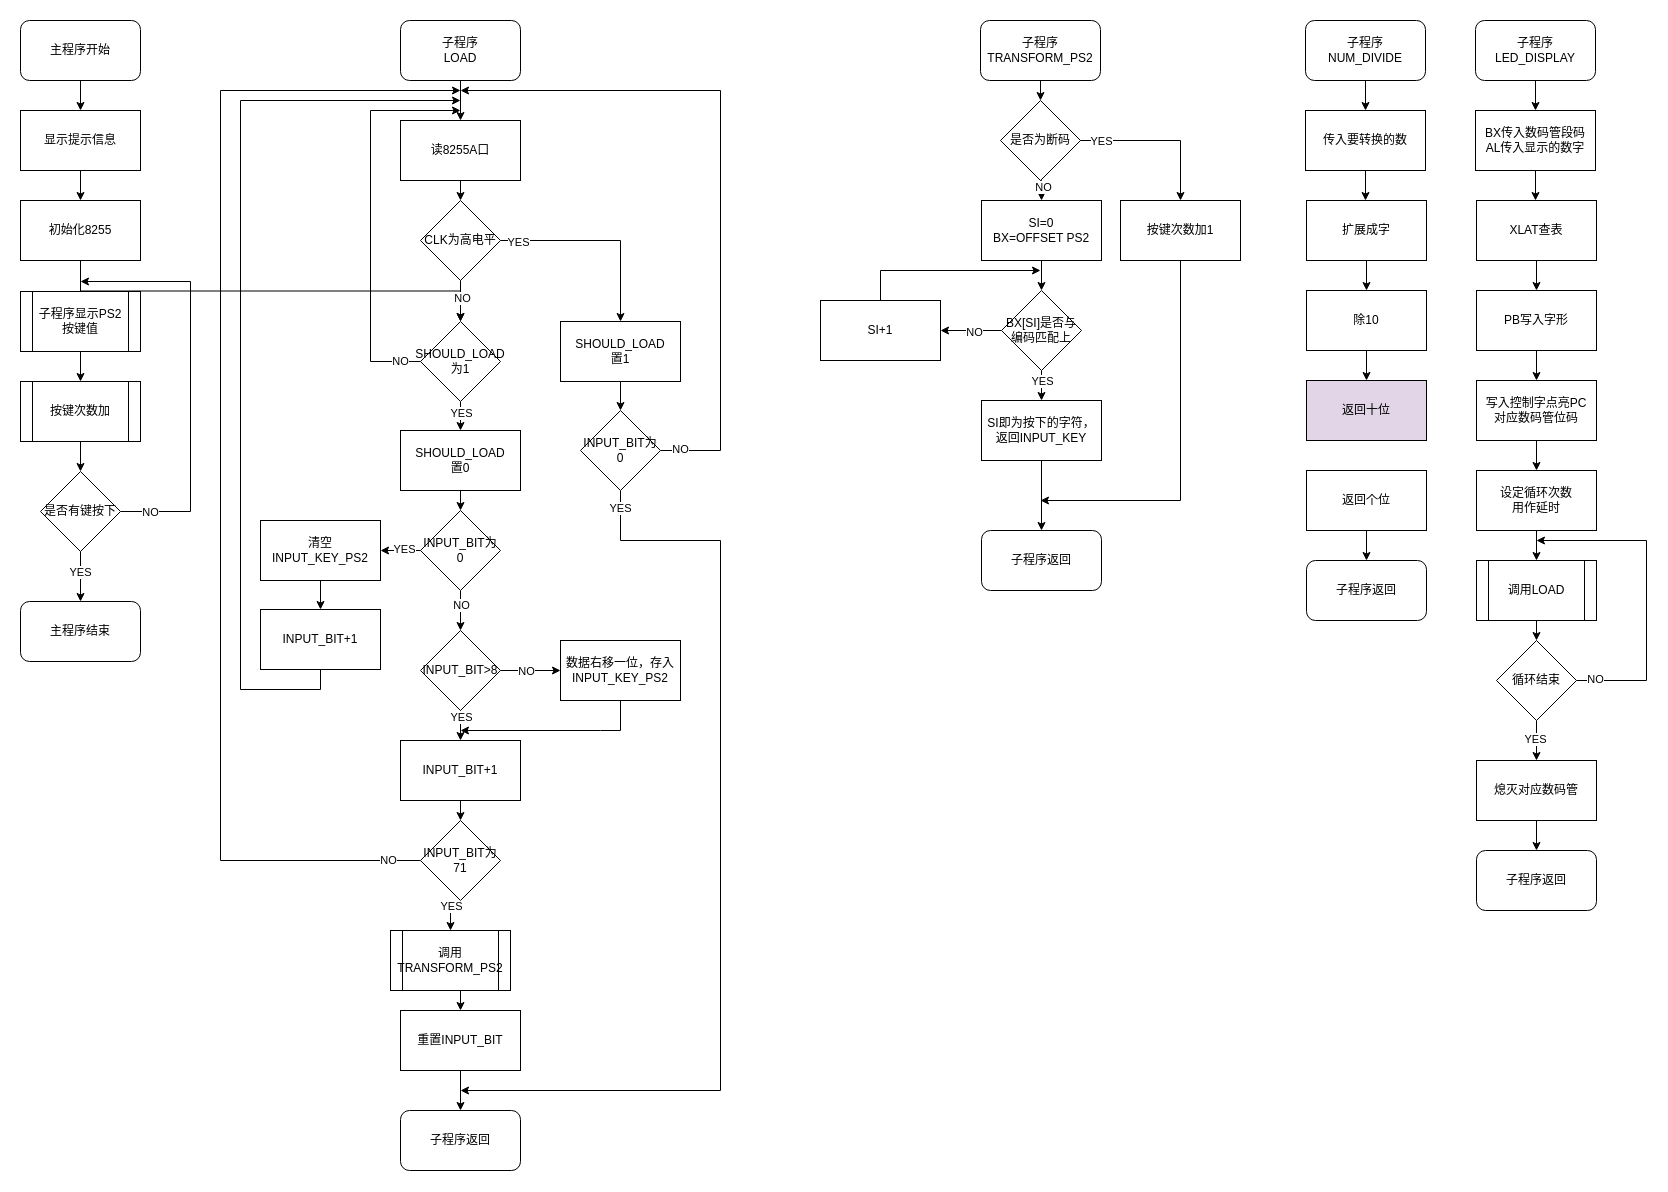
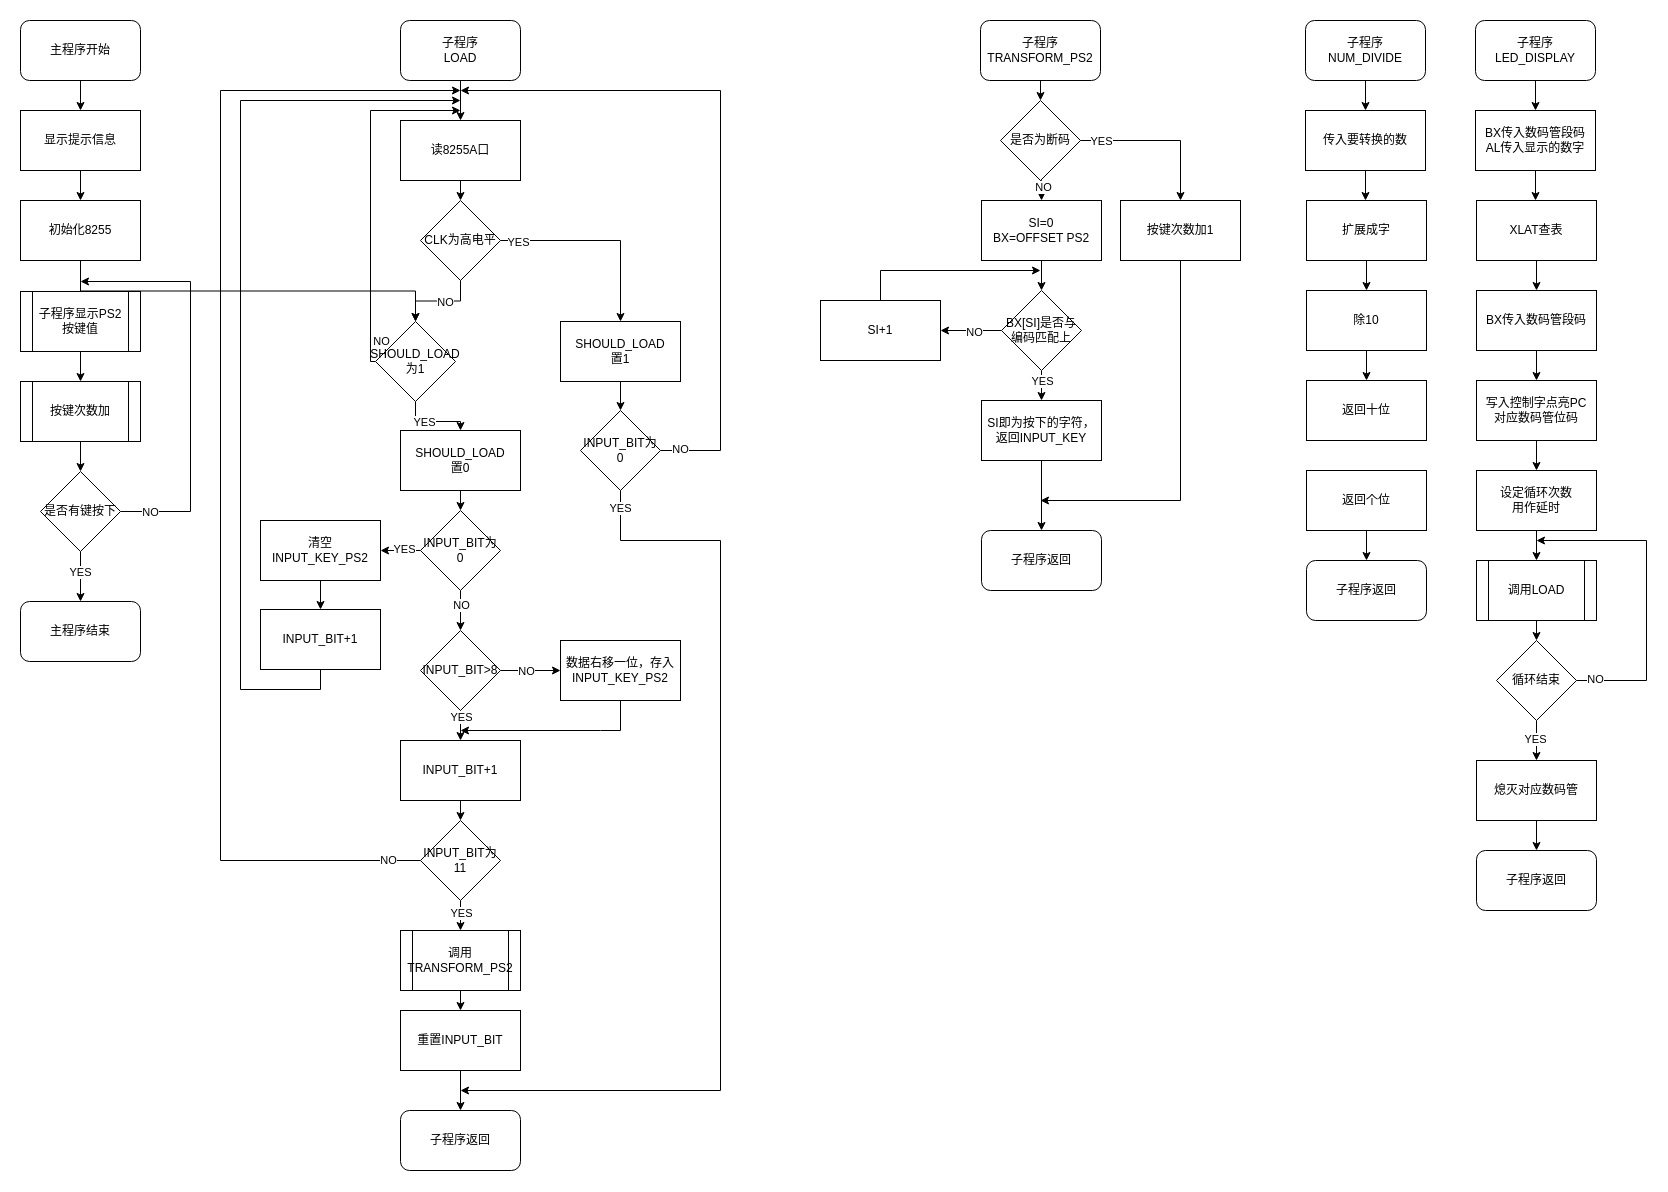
(1537, 321) -> (1537, 321)
(461, 362) -> (416, 362)
(1367, 411) -> (1367, 411)
(461, 861) -> (461, 861)
(451, 961) -> (461, 961)
